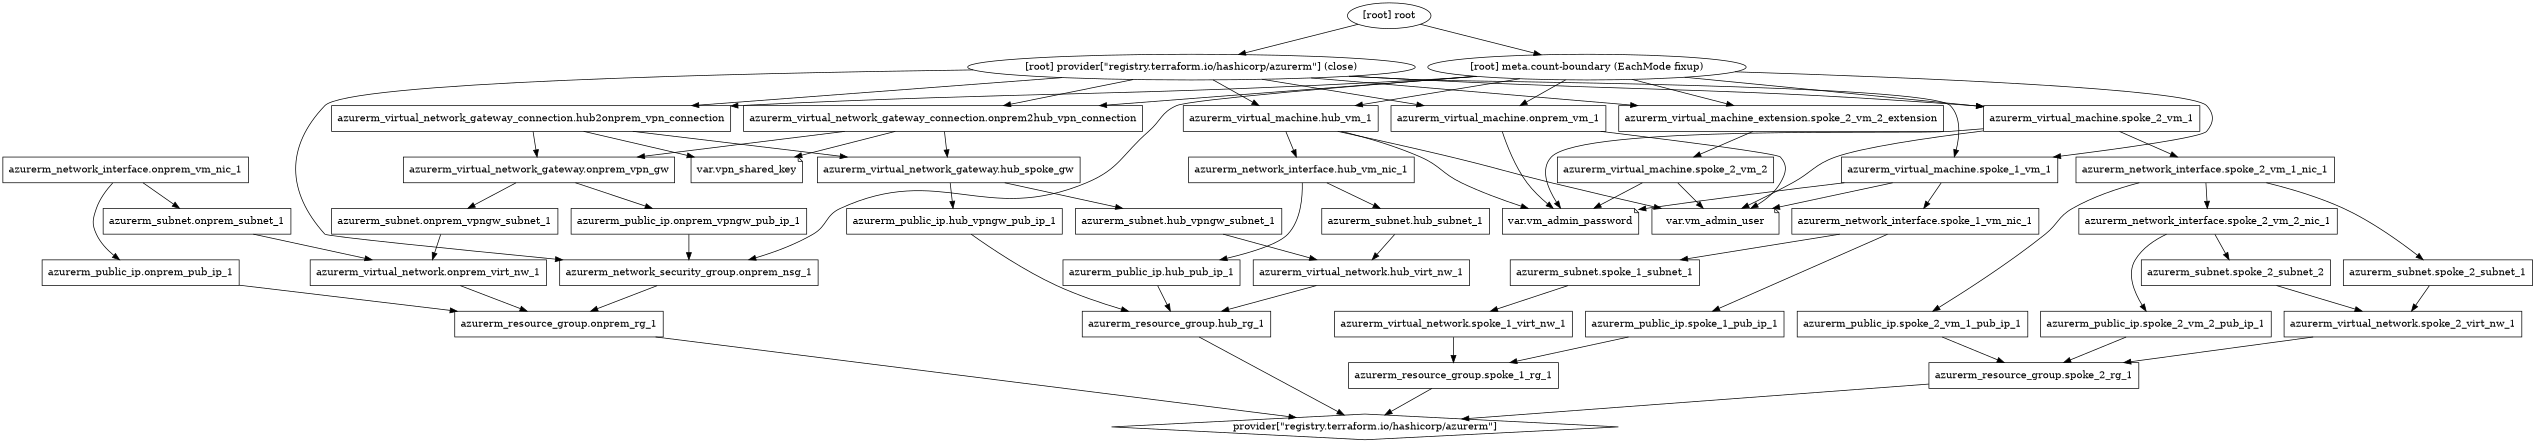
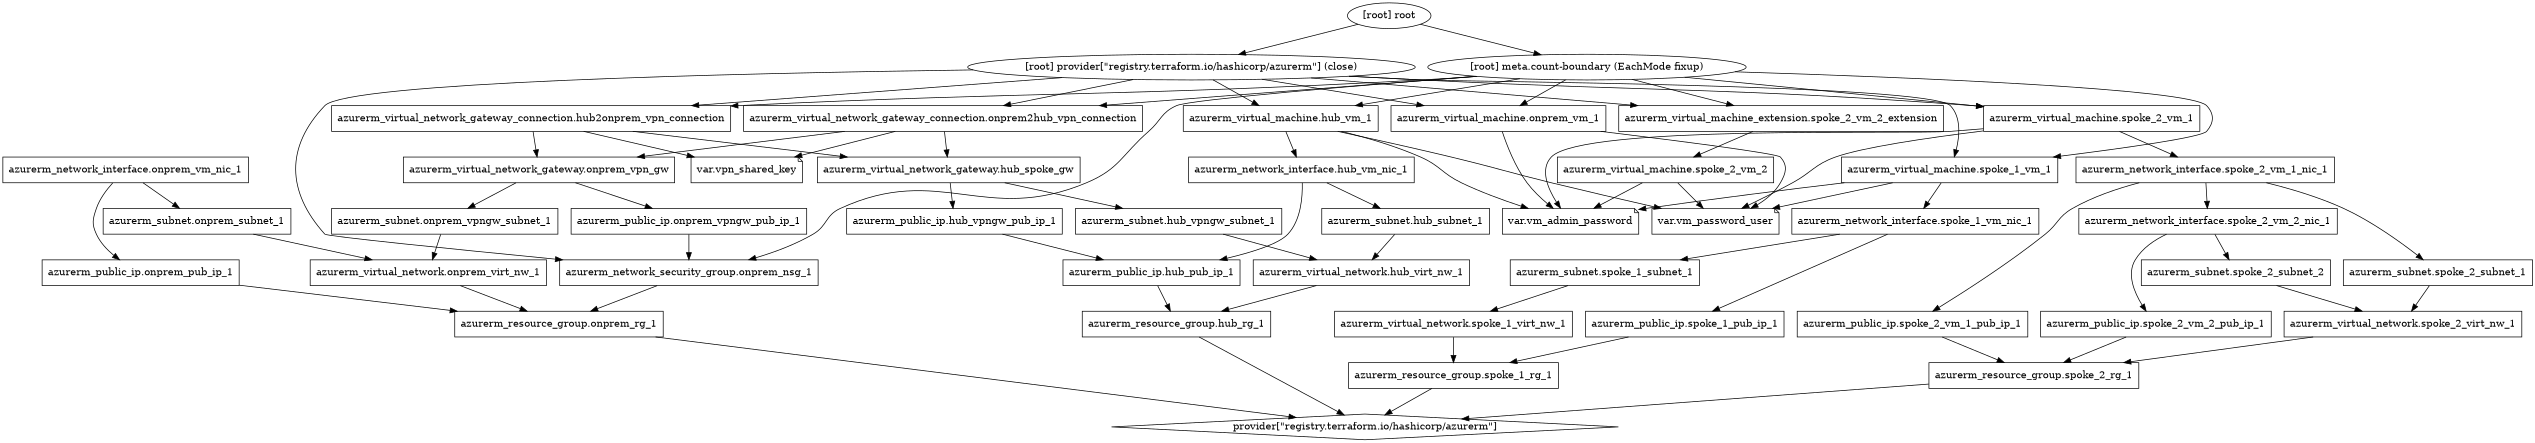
(1715, 221) -> (1715, 221)
(1043, 279) -> (1049, 246)
